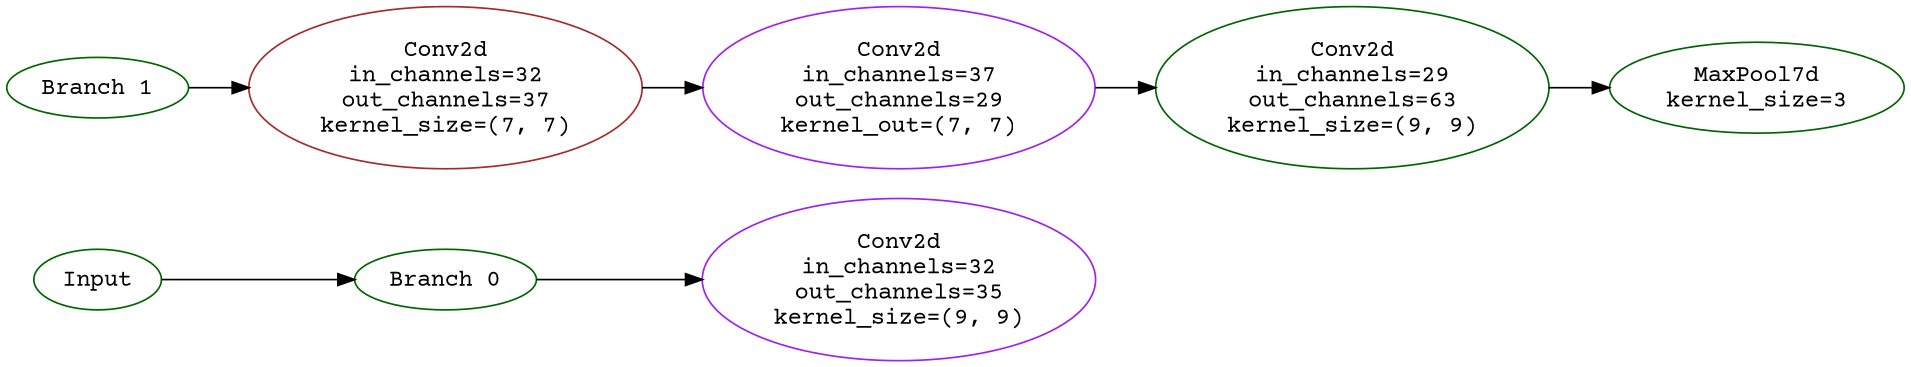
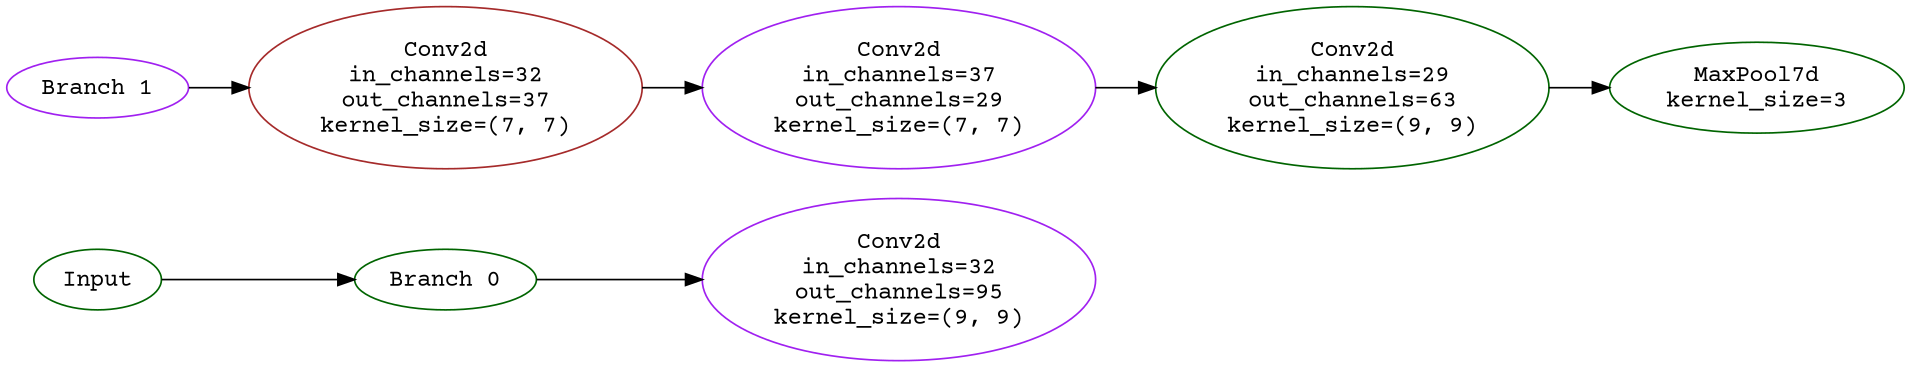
(98, 88) -> (98, 88)
(899, 88) -> (899, 88)
(899, 280) -> (899, 280)
